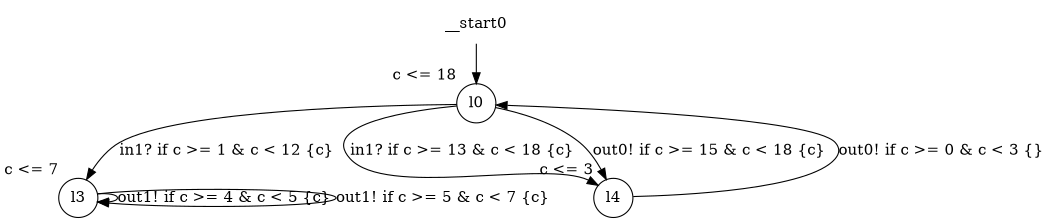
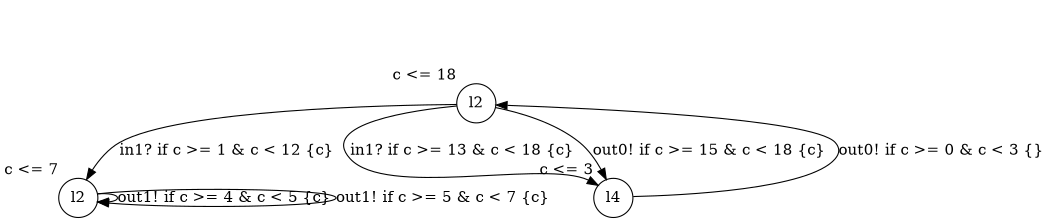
(476, 24) -> none
(476, 103) -> (476, 103)
(78, 198) -> (78, 198)
